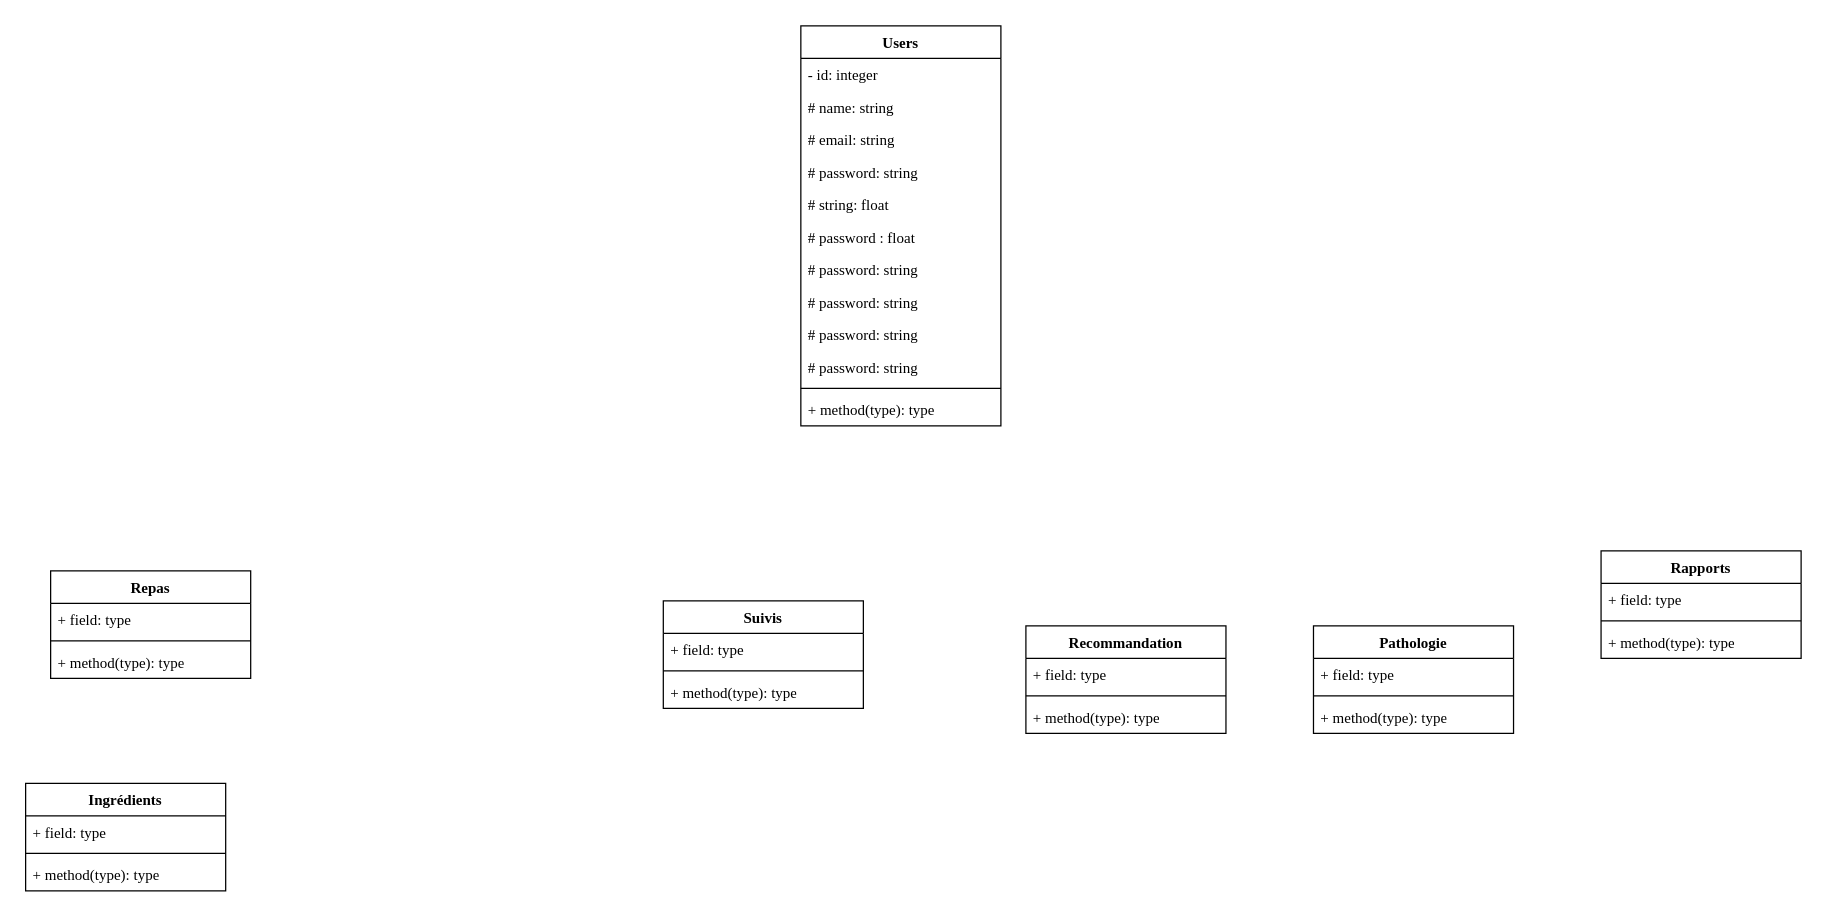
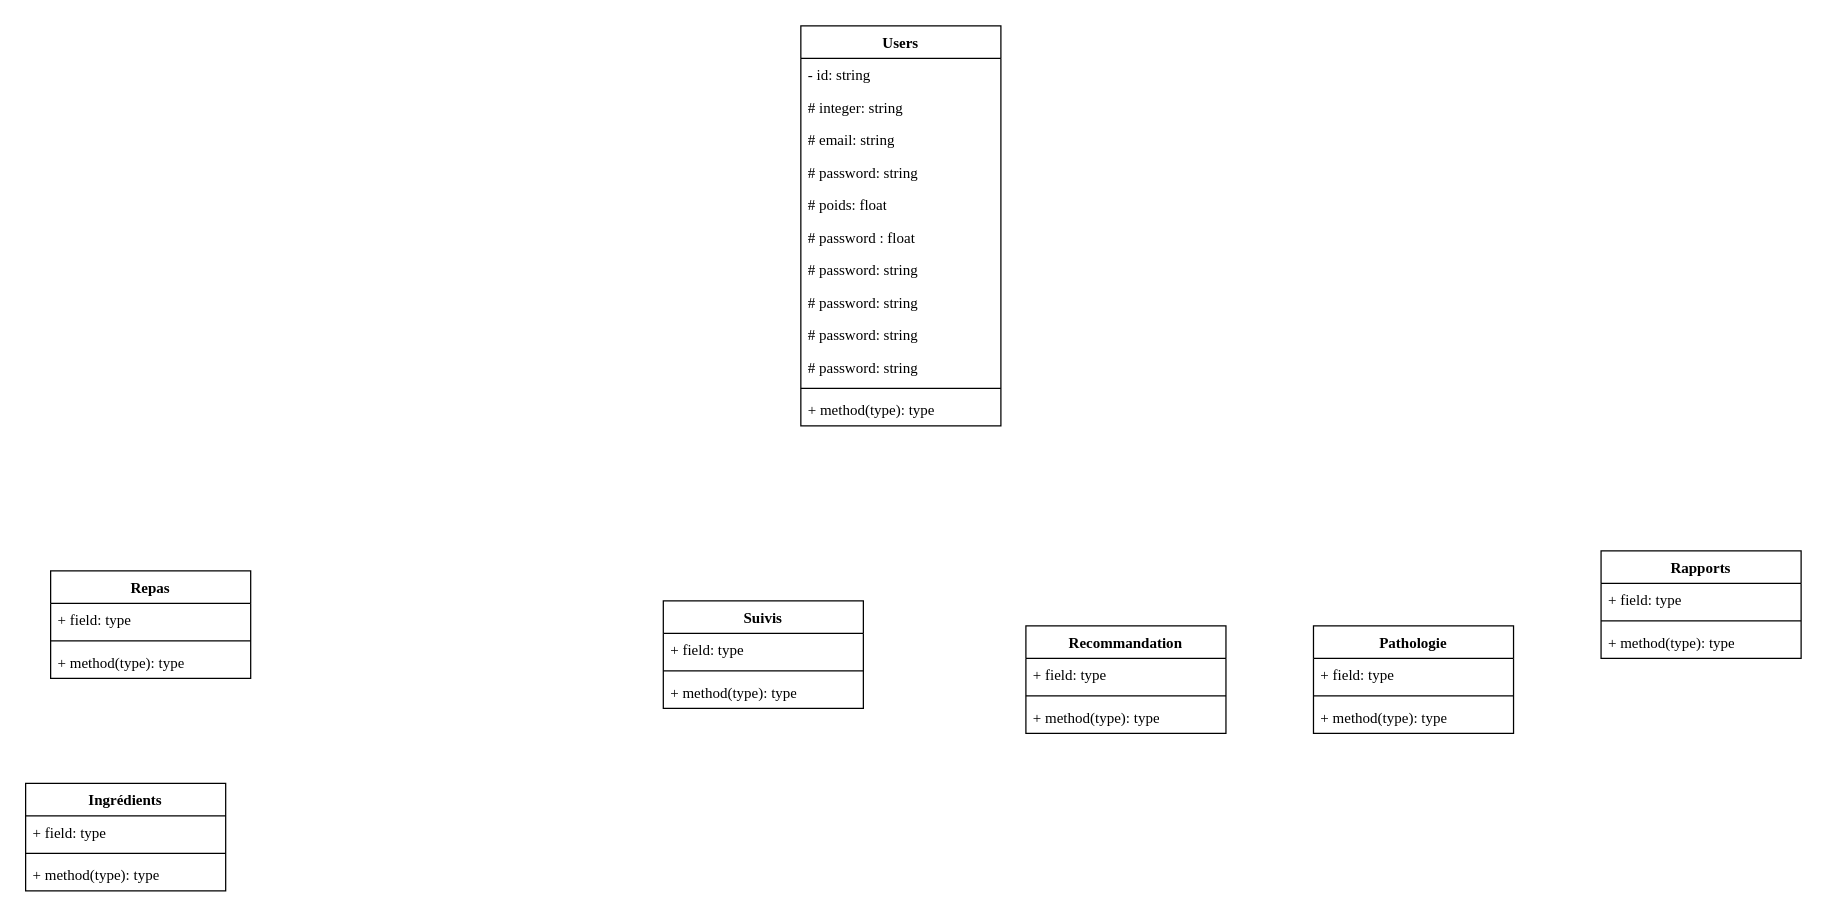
(853, 76) -> (849, 76)
(859, 108) -> (870, 108)
(861, 206) -> (857, 206)
